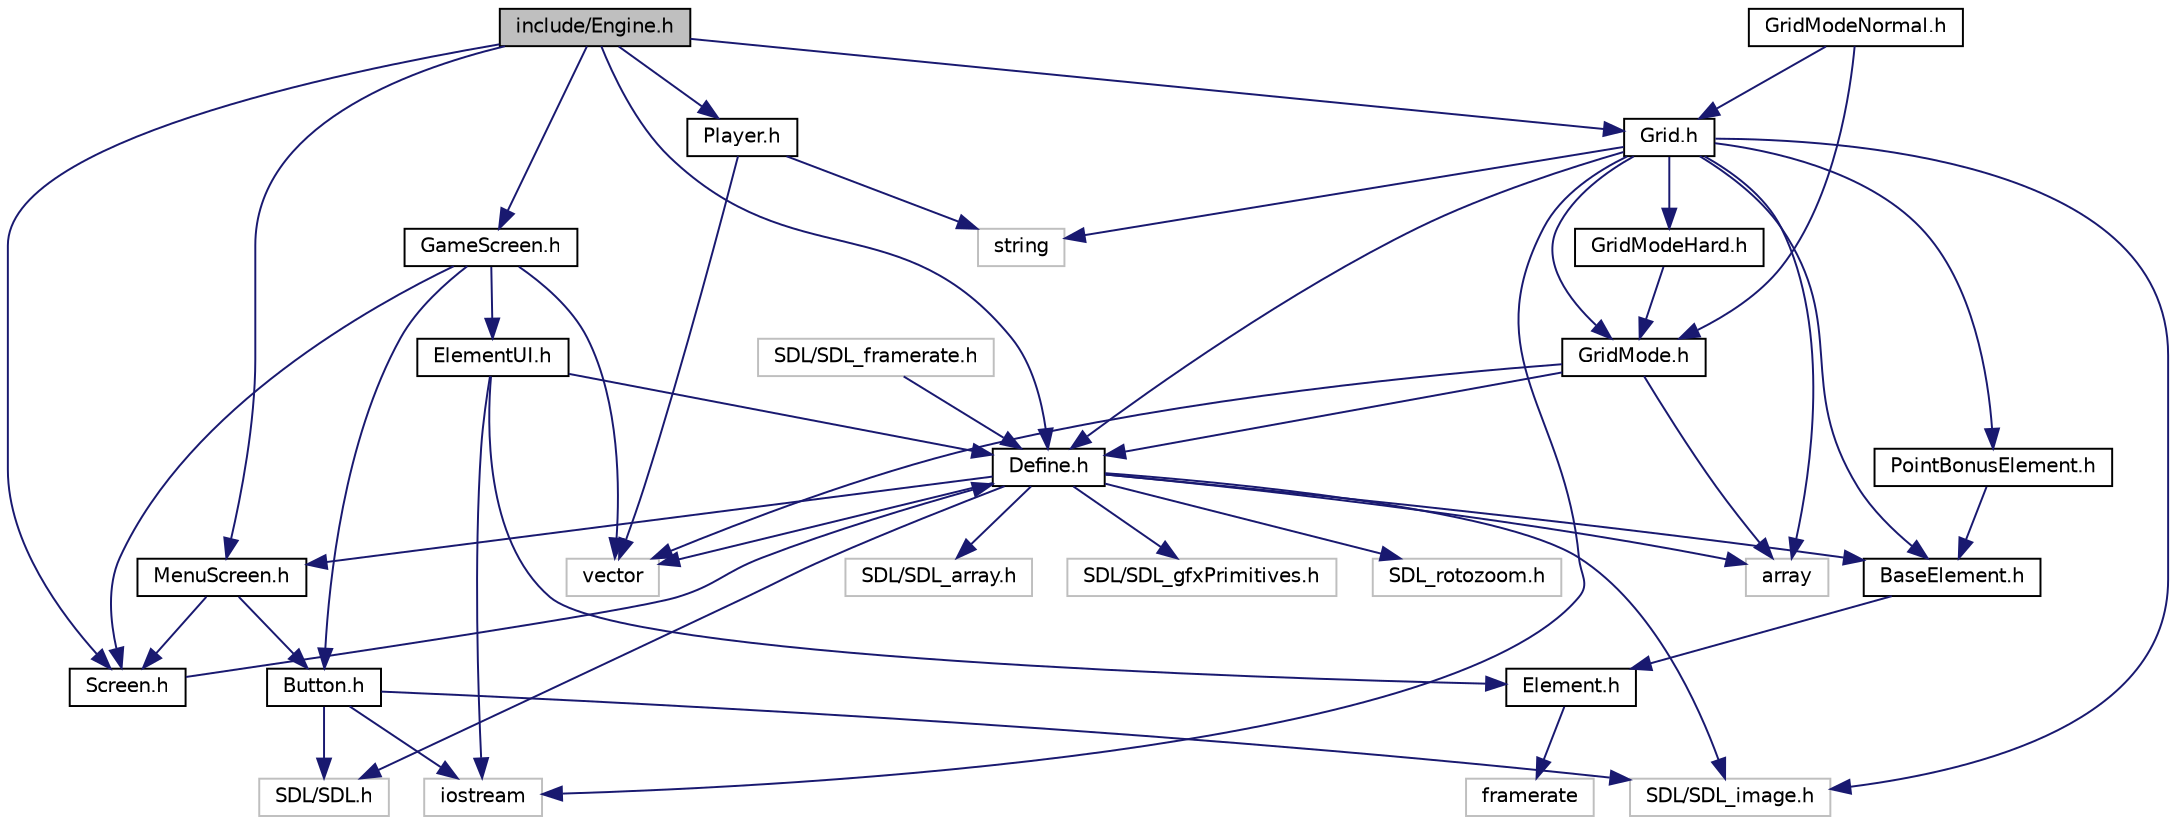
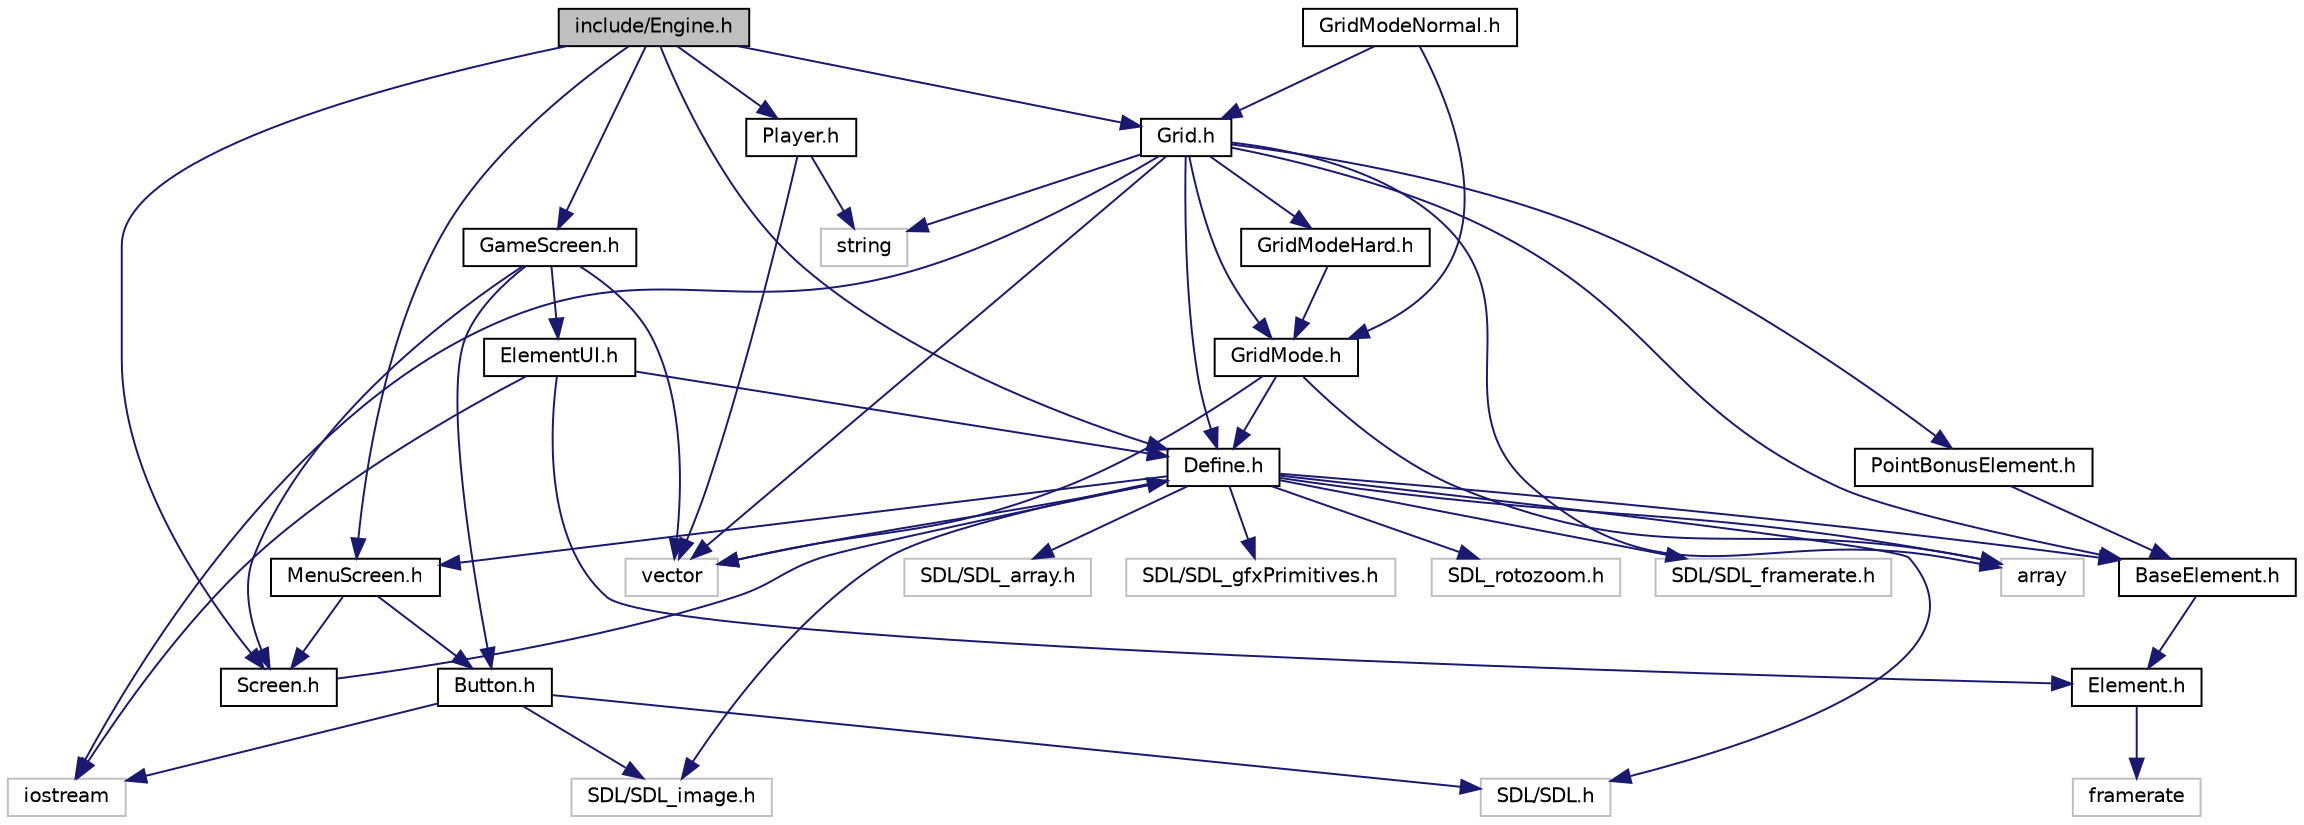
(2168, 398) -> (948, 341)
(954, 407) -> (1473, 518)
